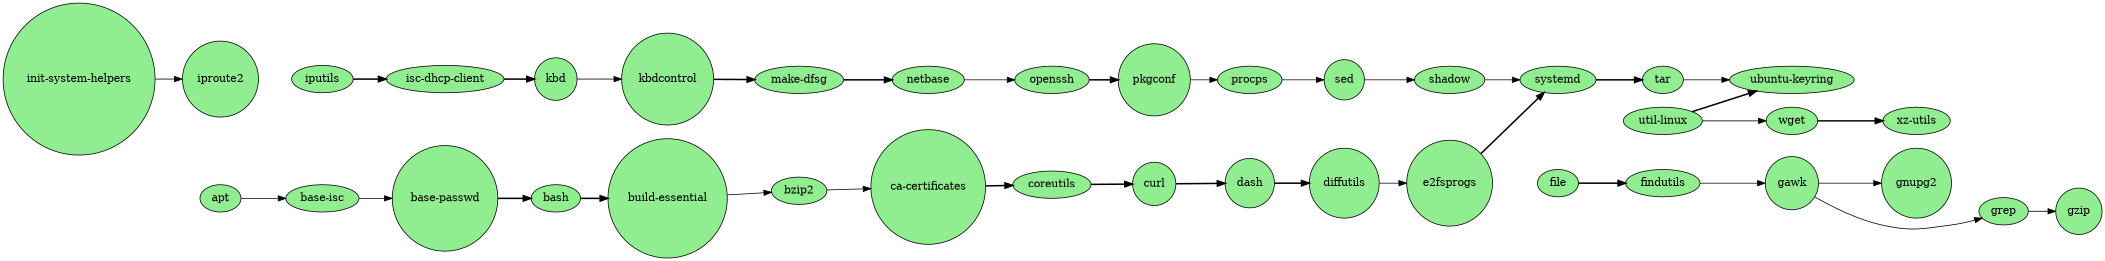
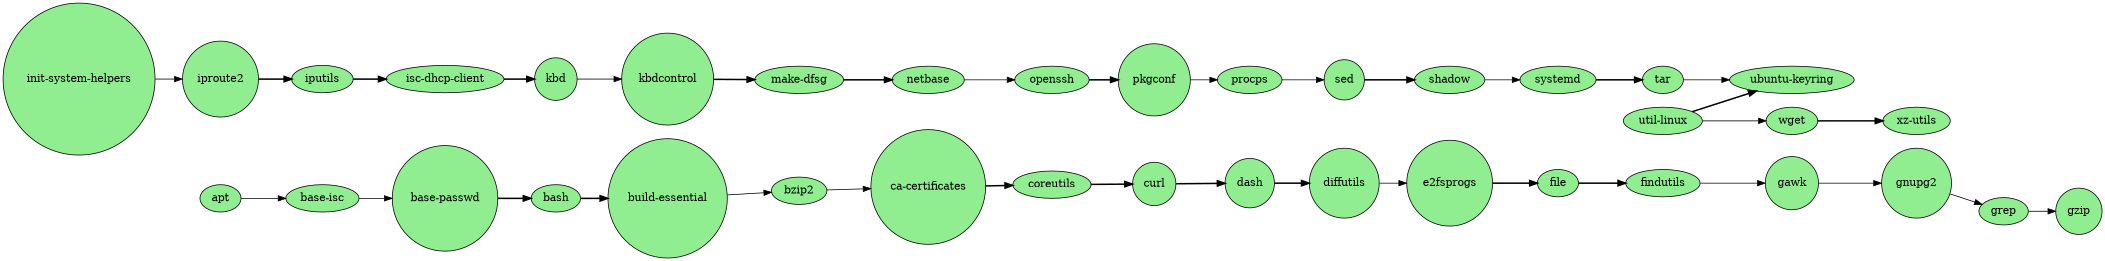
none -> (271, 79)
(1386, 80) -> (1386, 80)
(1510, 126) -> (1511, 183)
(1892, 227) -> (1962, 198)
